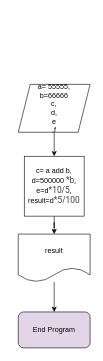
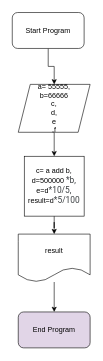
none -> (48, 30)
none -> (51, 66)
